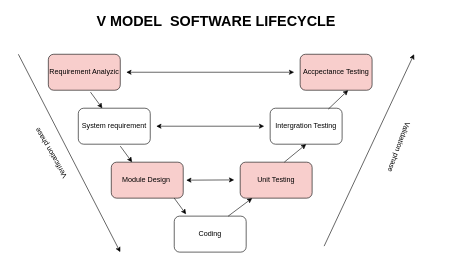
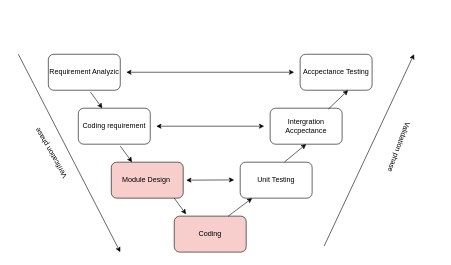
(216, 21) -> none
(84, 72) -> (84, 72)
(336, 72) -> (336, 72)
(114, 126) -> (114, 126)
(306, 126) -> (306, 126)
(276, 180) -> (276, 180)
(210, 234) -> (210, 234)
